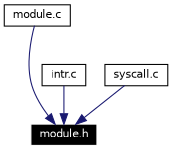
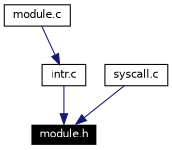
(30, 73) -> (48, 40)
